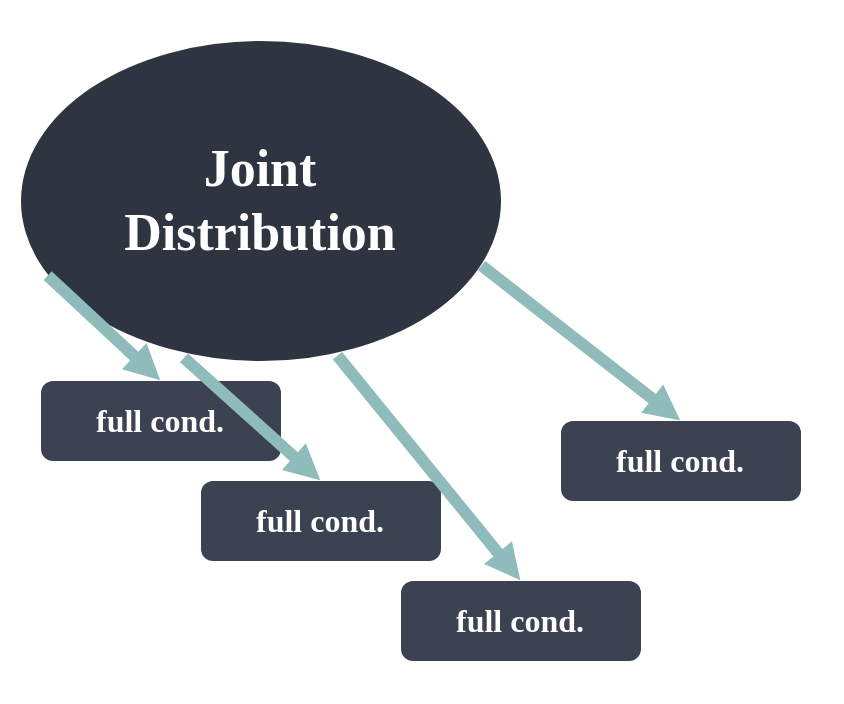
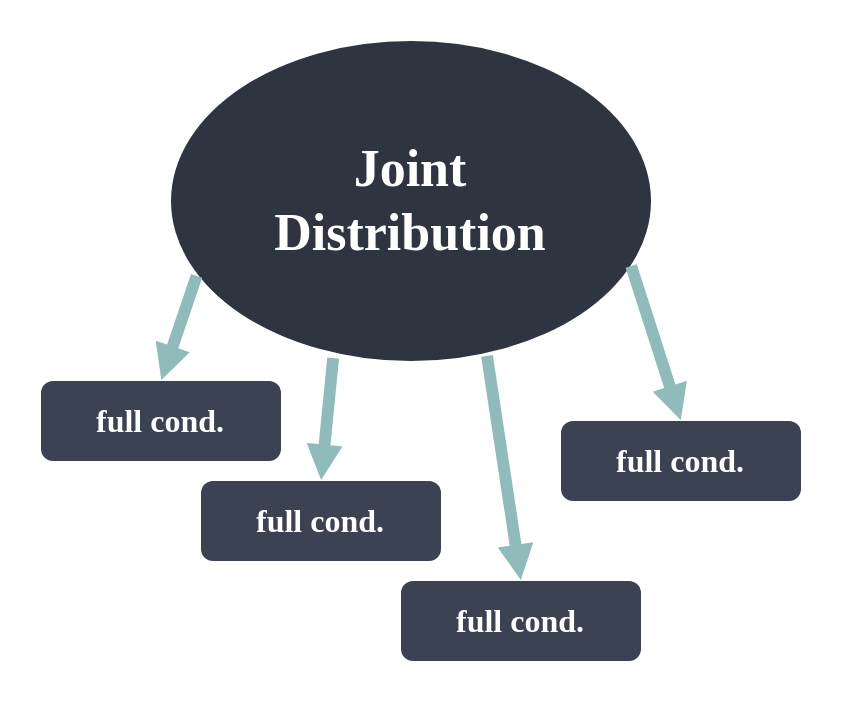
(261, 201) -> (411, 201)
